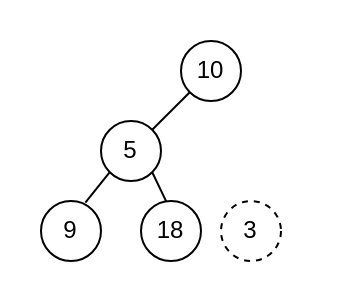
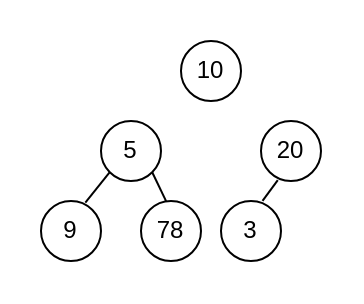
(171, 111) -> none
none -> (291, 151)
none -> (270, 190)
(171, 231) -> (171, 231)
(251, 231) -> (251, 231)
